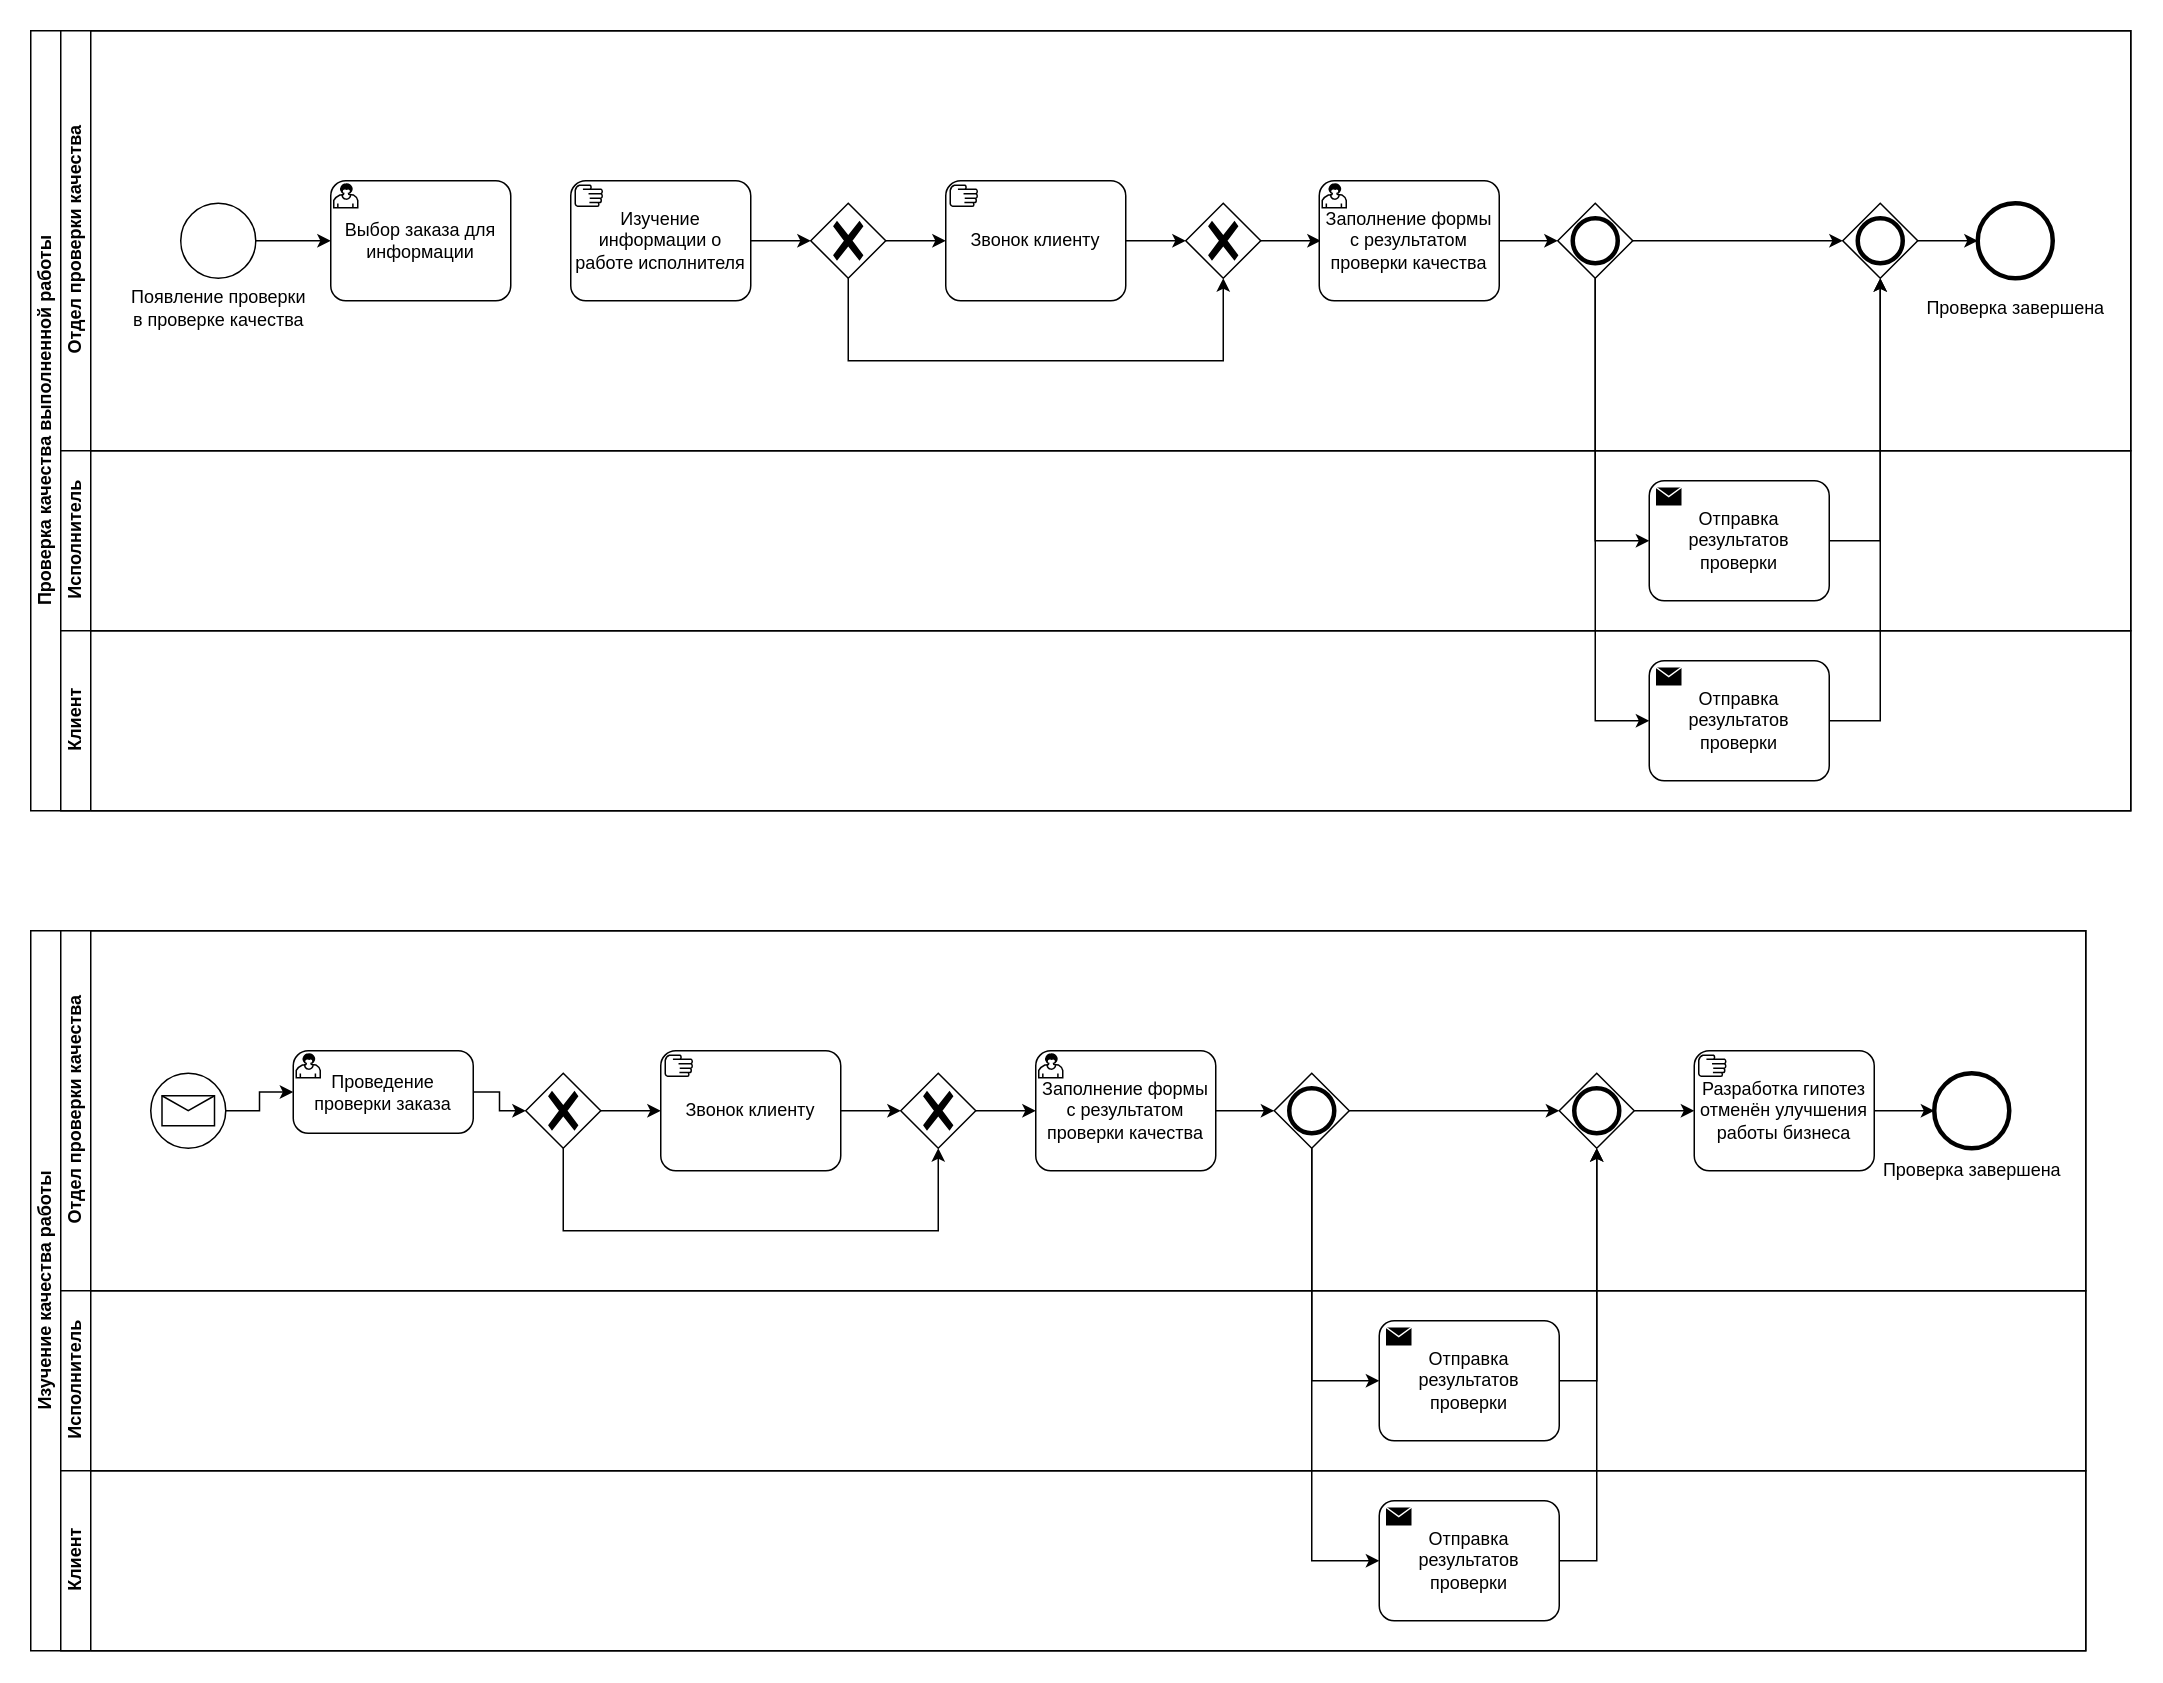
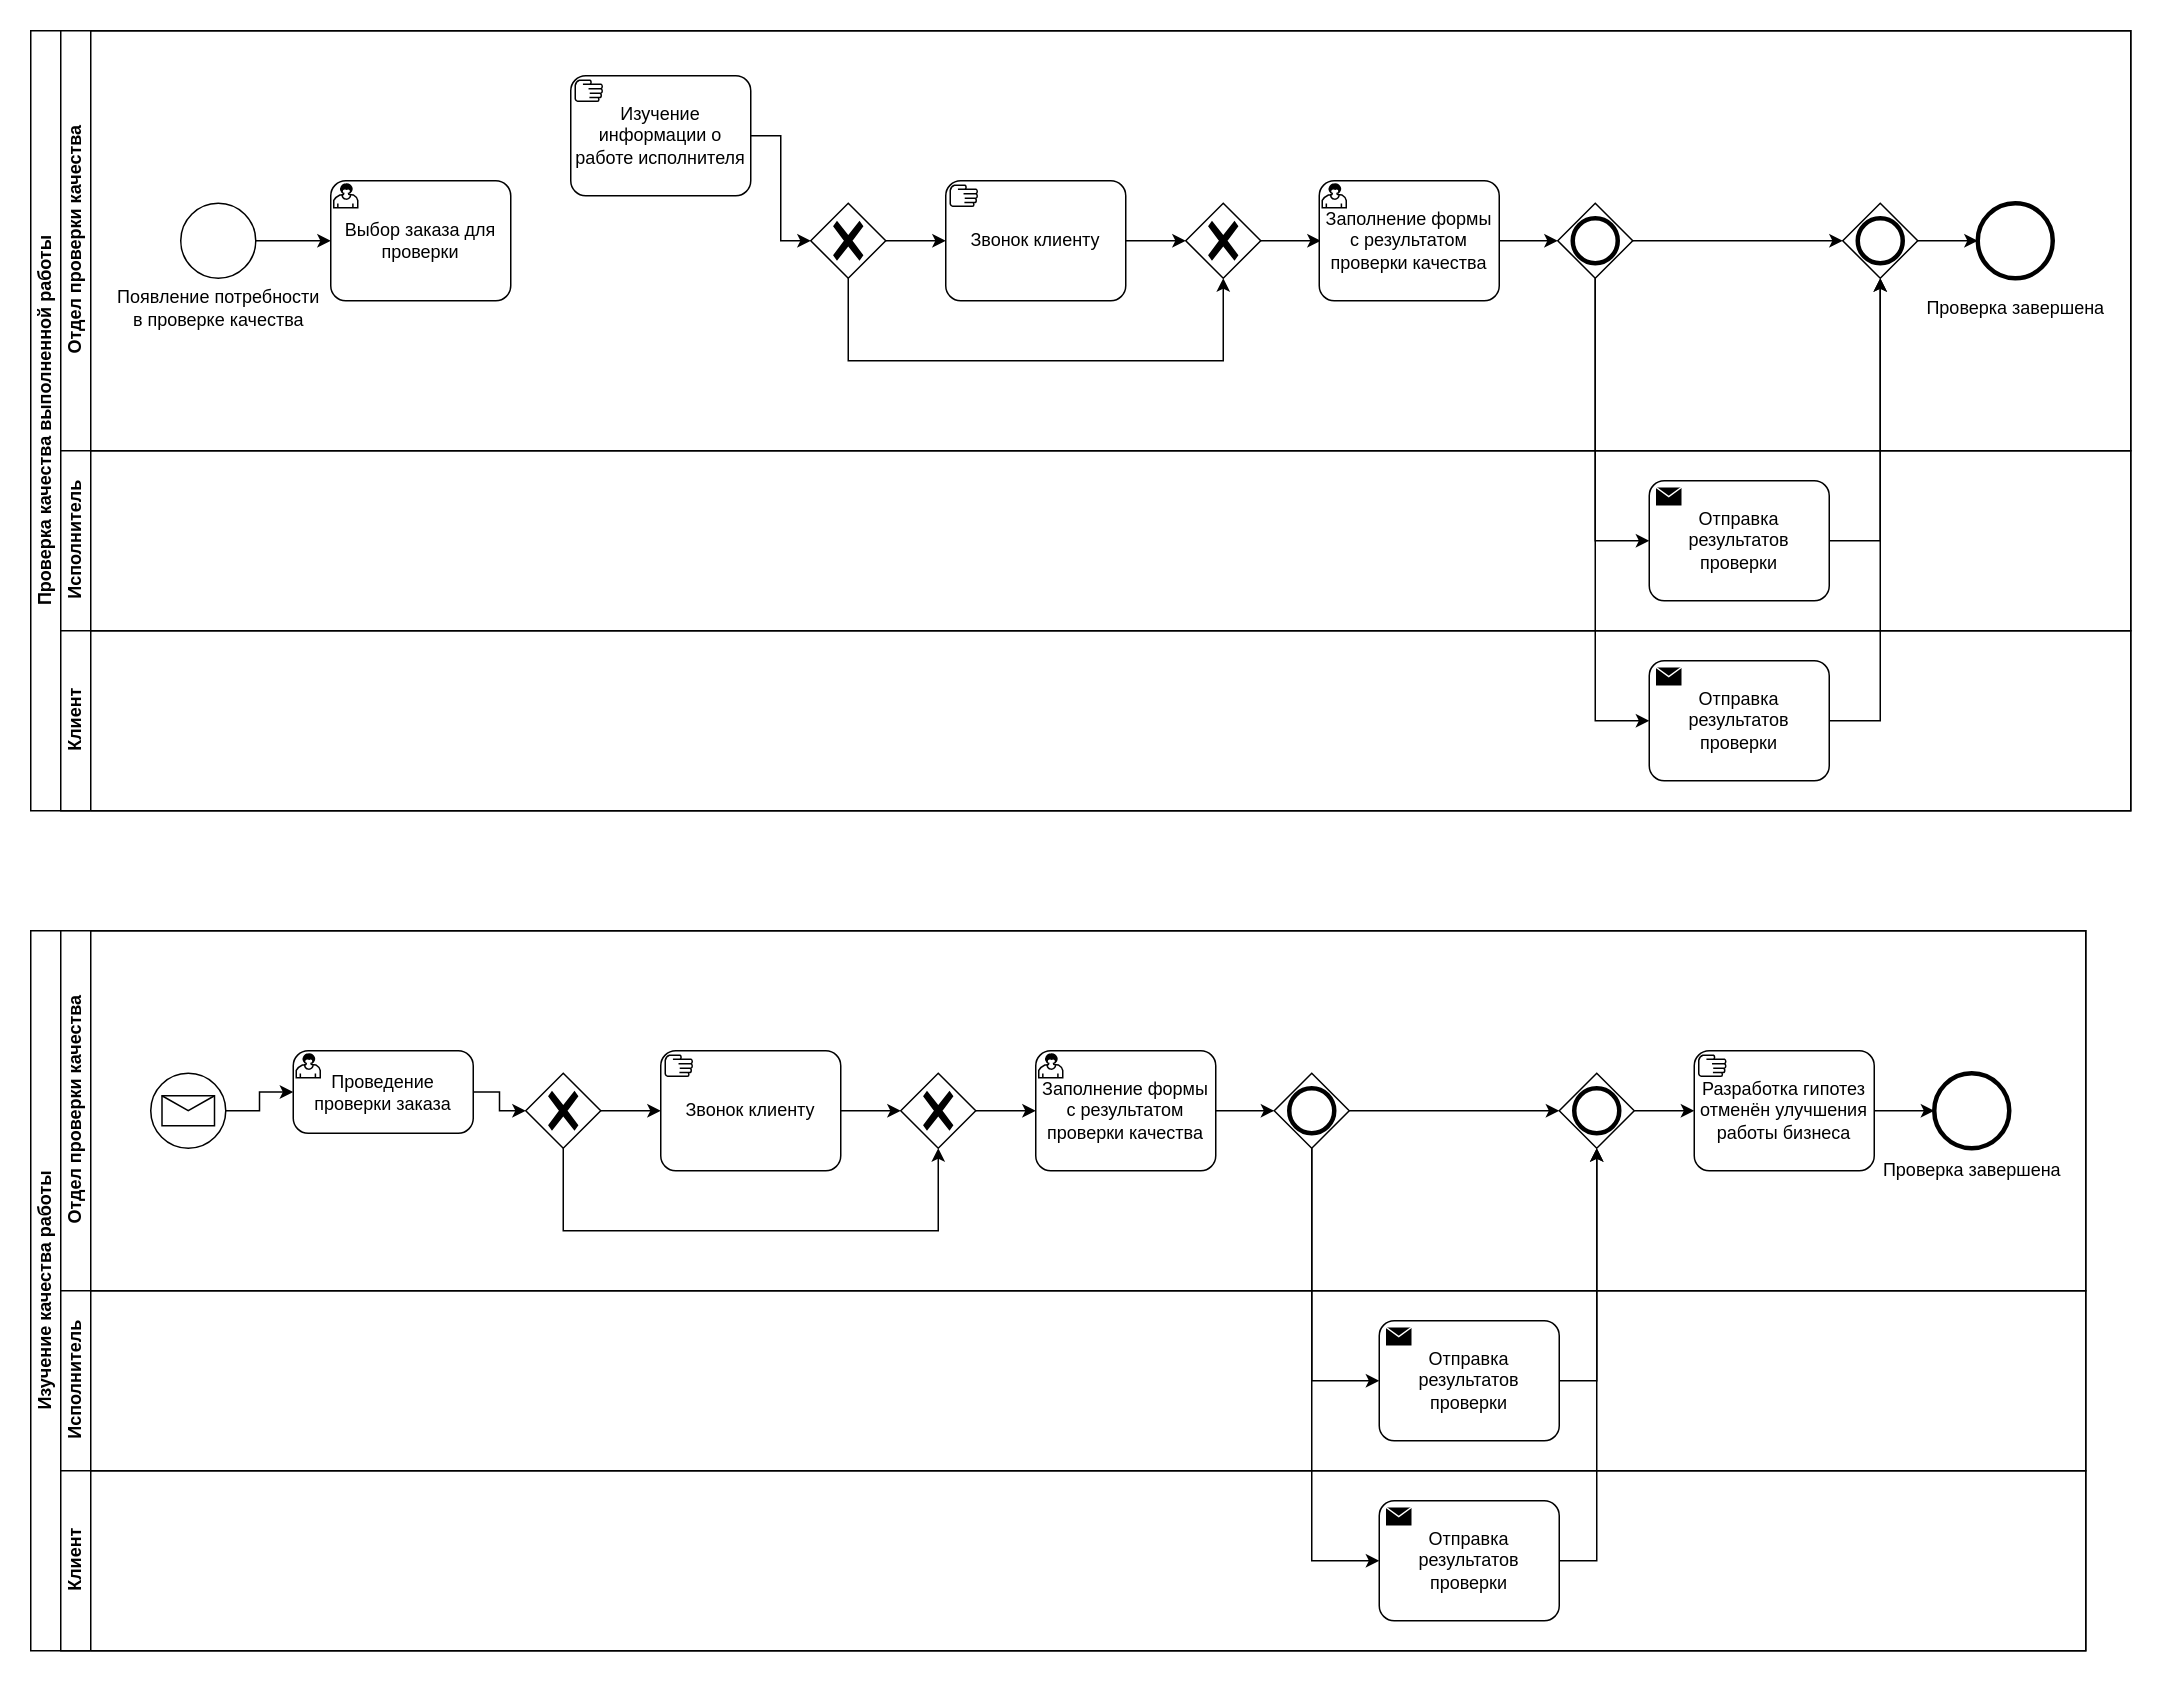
(421, 241) -> (421, 241)
(661, 241) -> (661, 136)
(219, 308) -> (219, 308)
